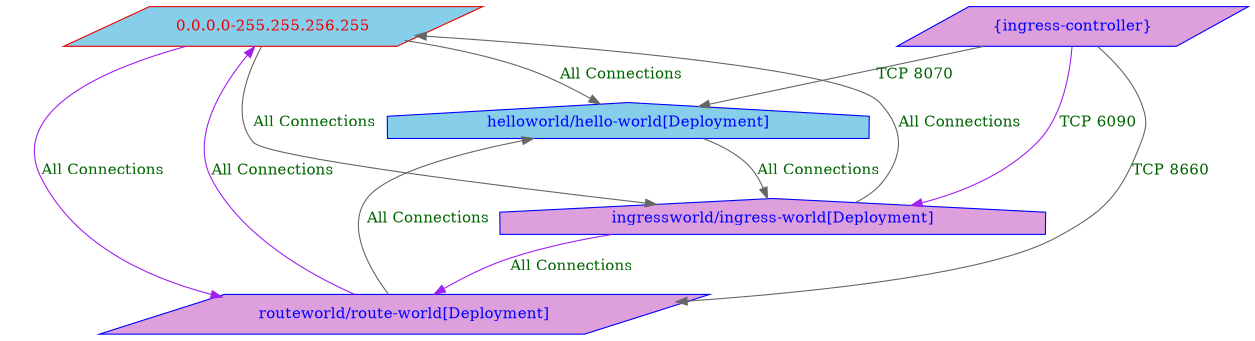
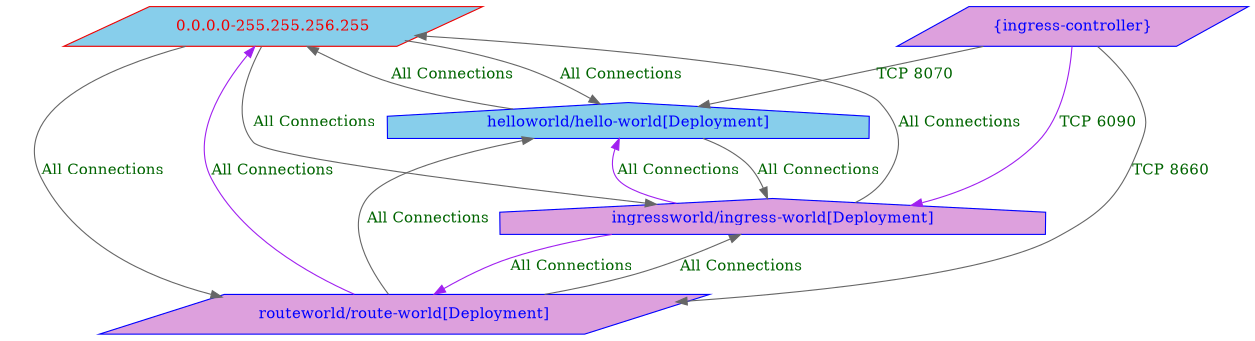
none -> (413, 89)
(40, 173) -> (40, 173)
none -> (631, 189)
none -> (639, 273)
